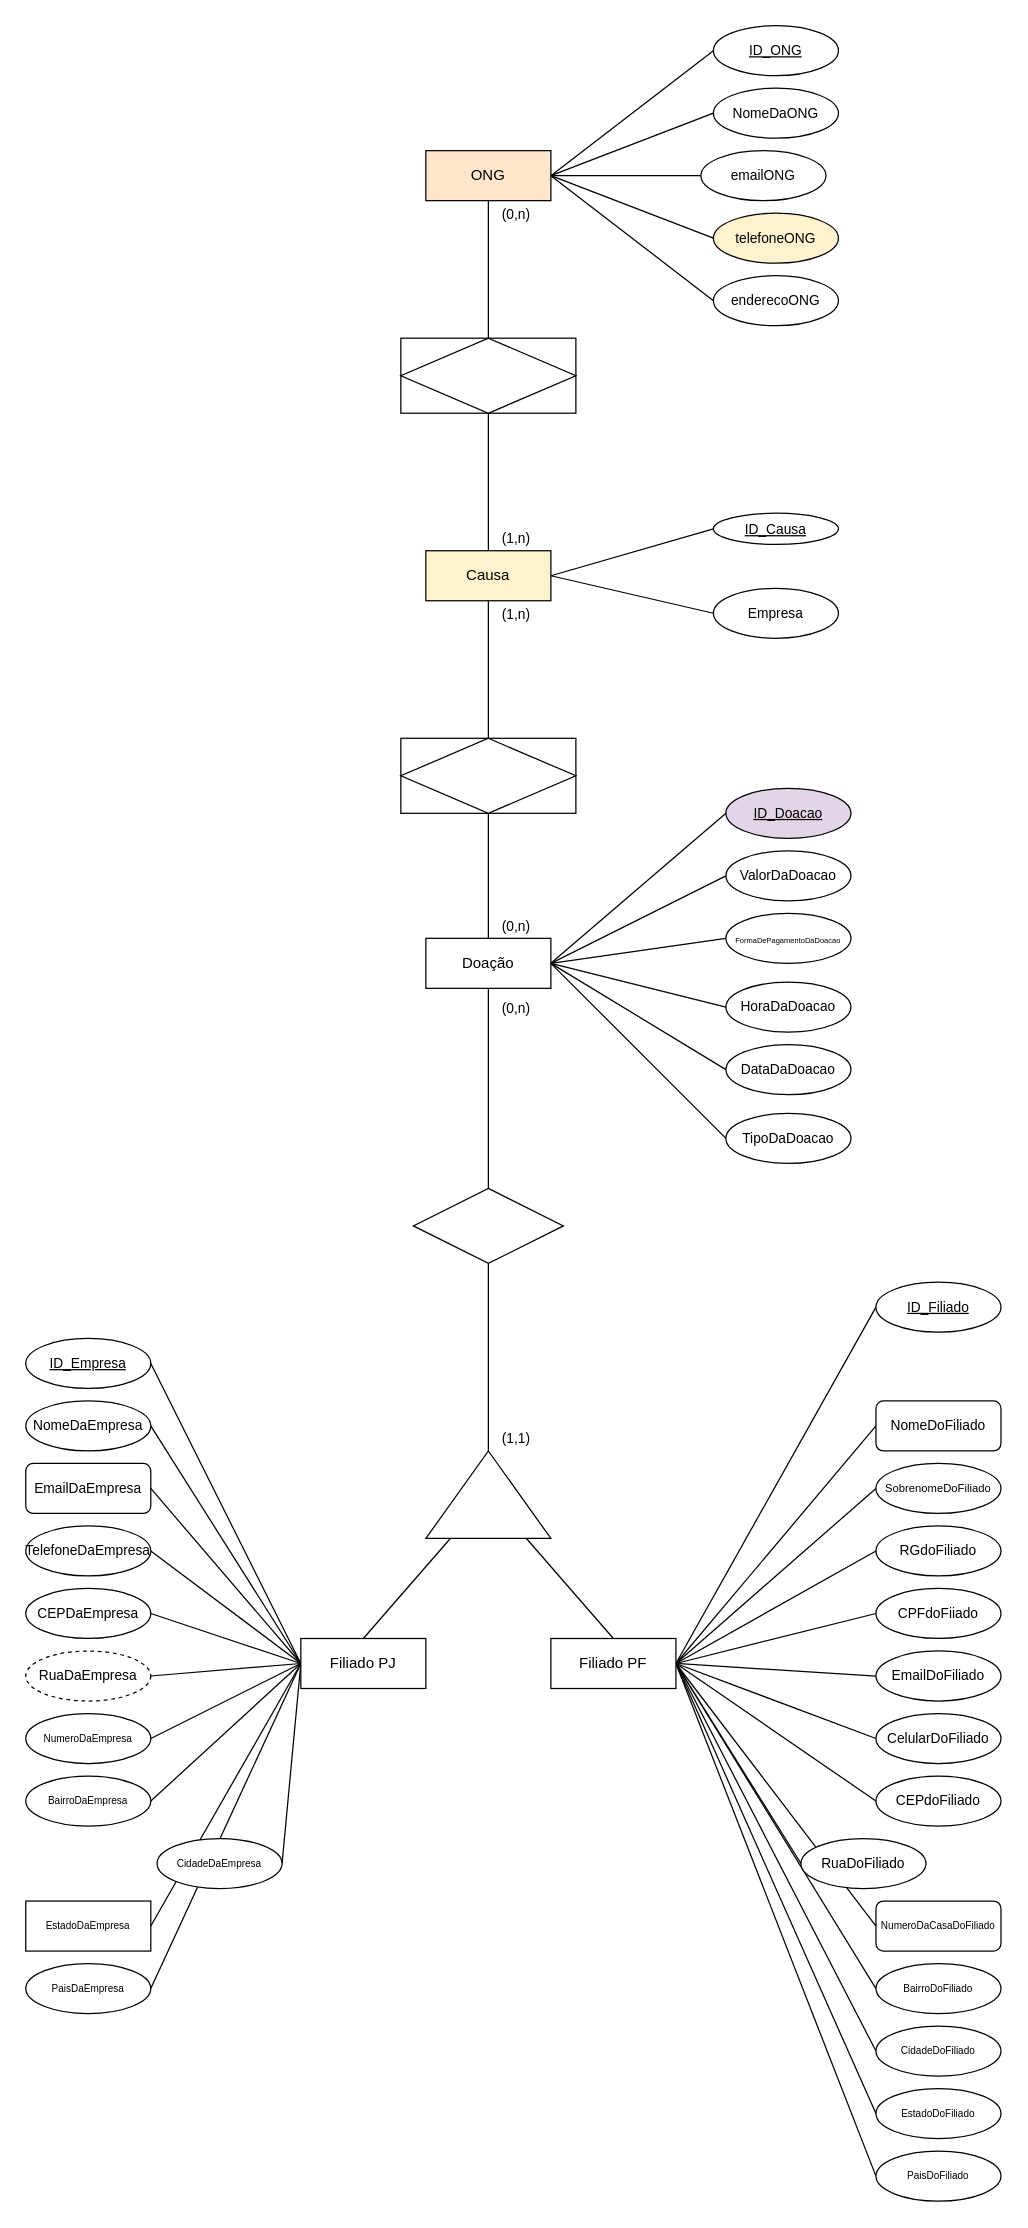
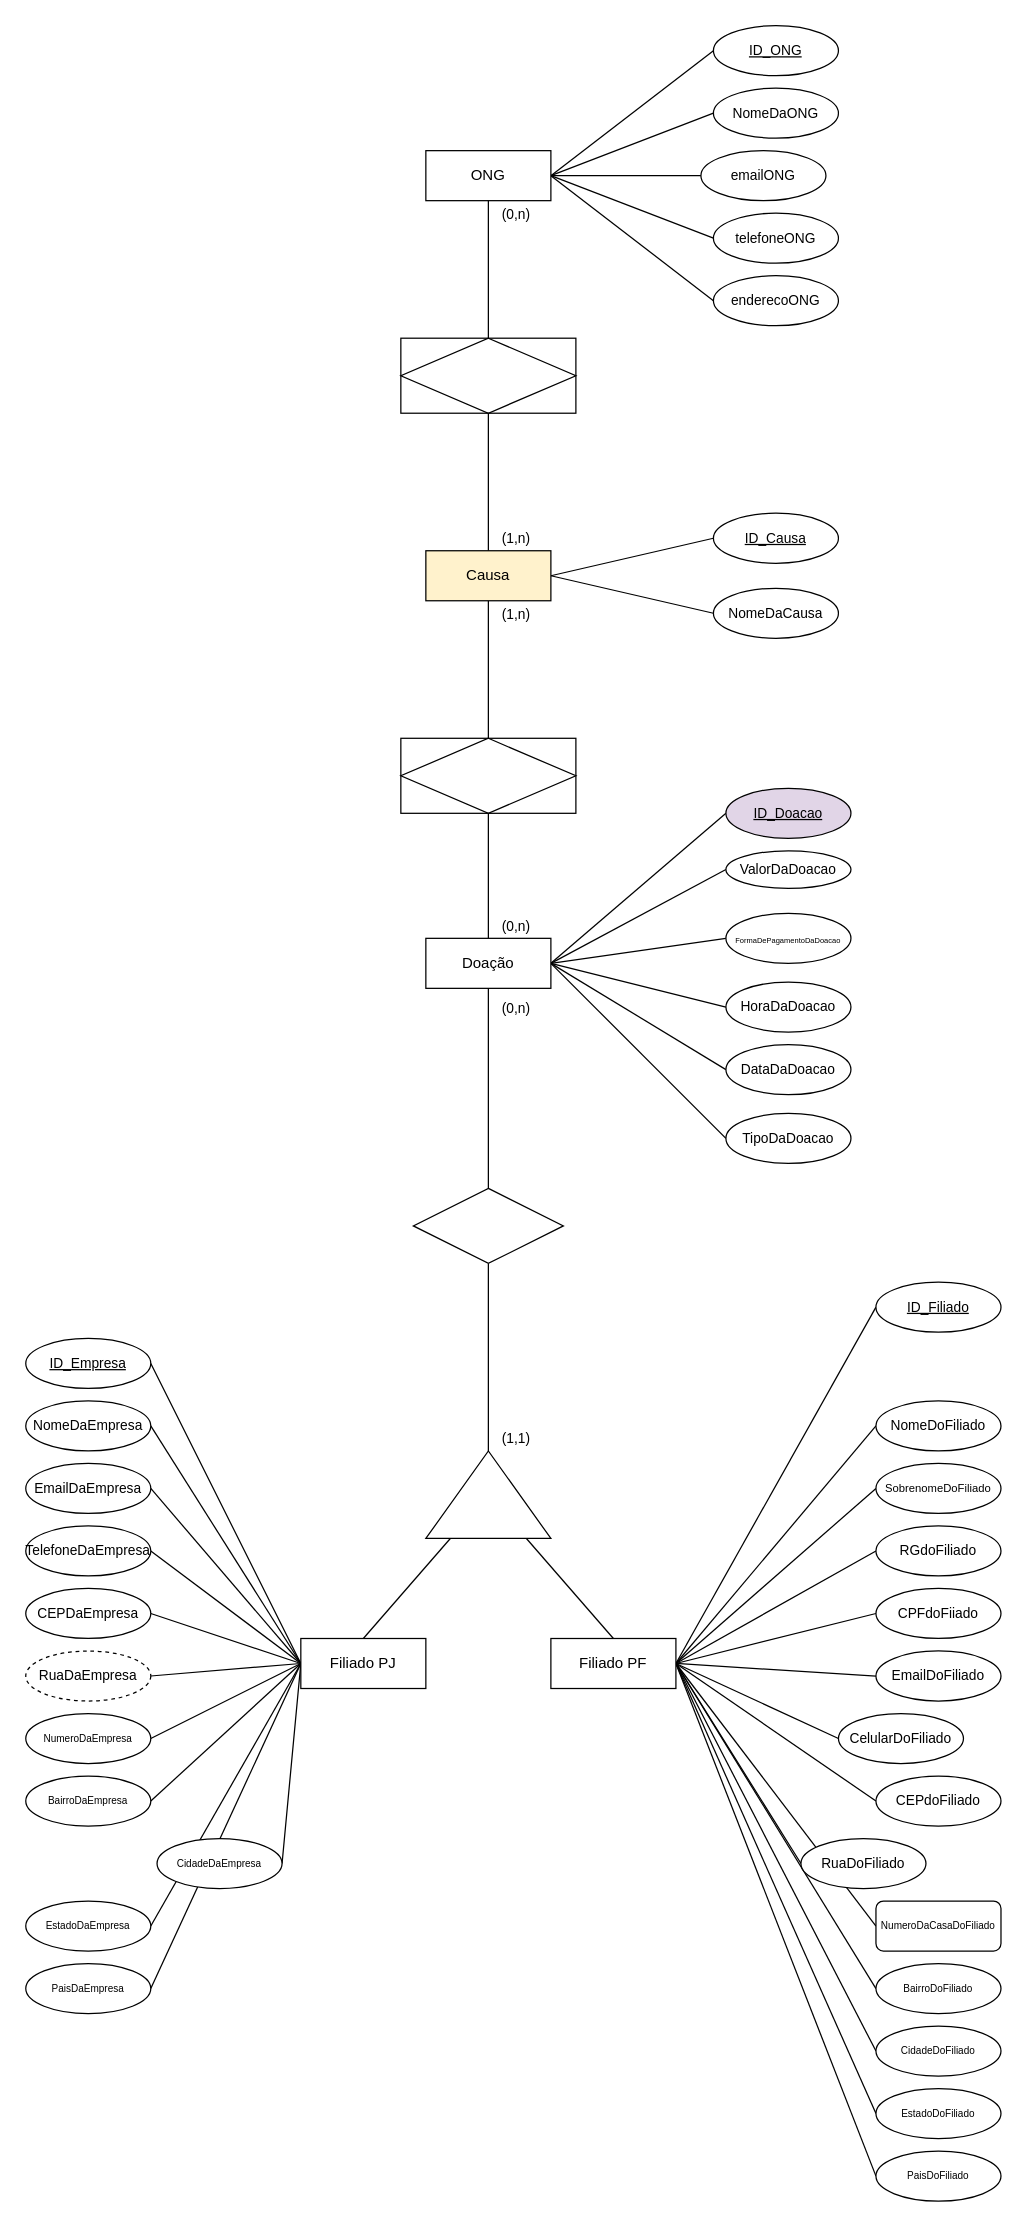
(488, 176) -> (488, 176)
(776, 238) -> (776, 238)
(776, 529) -> (776, 538)
(776, 613) -> (776, 613)
(788, 876) -> (788, 869)
(938, 1426) -> (938, 1426)
(88, 1488) -> (88, 1488)
(938, 1738) -> (901, 1738)
(88, 1926) -> (88, 1926)
